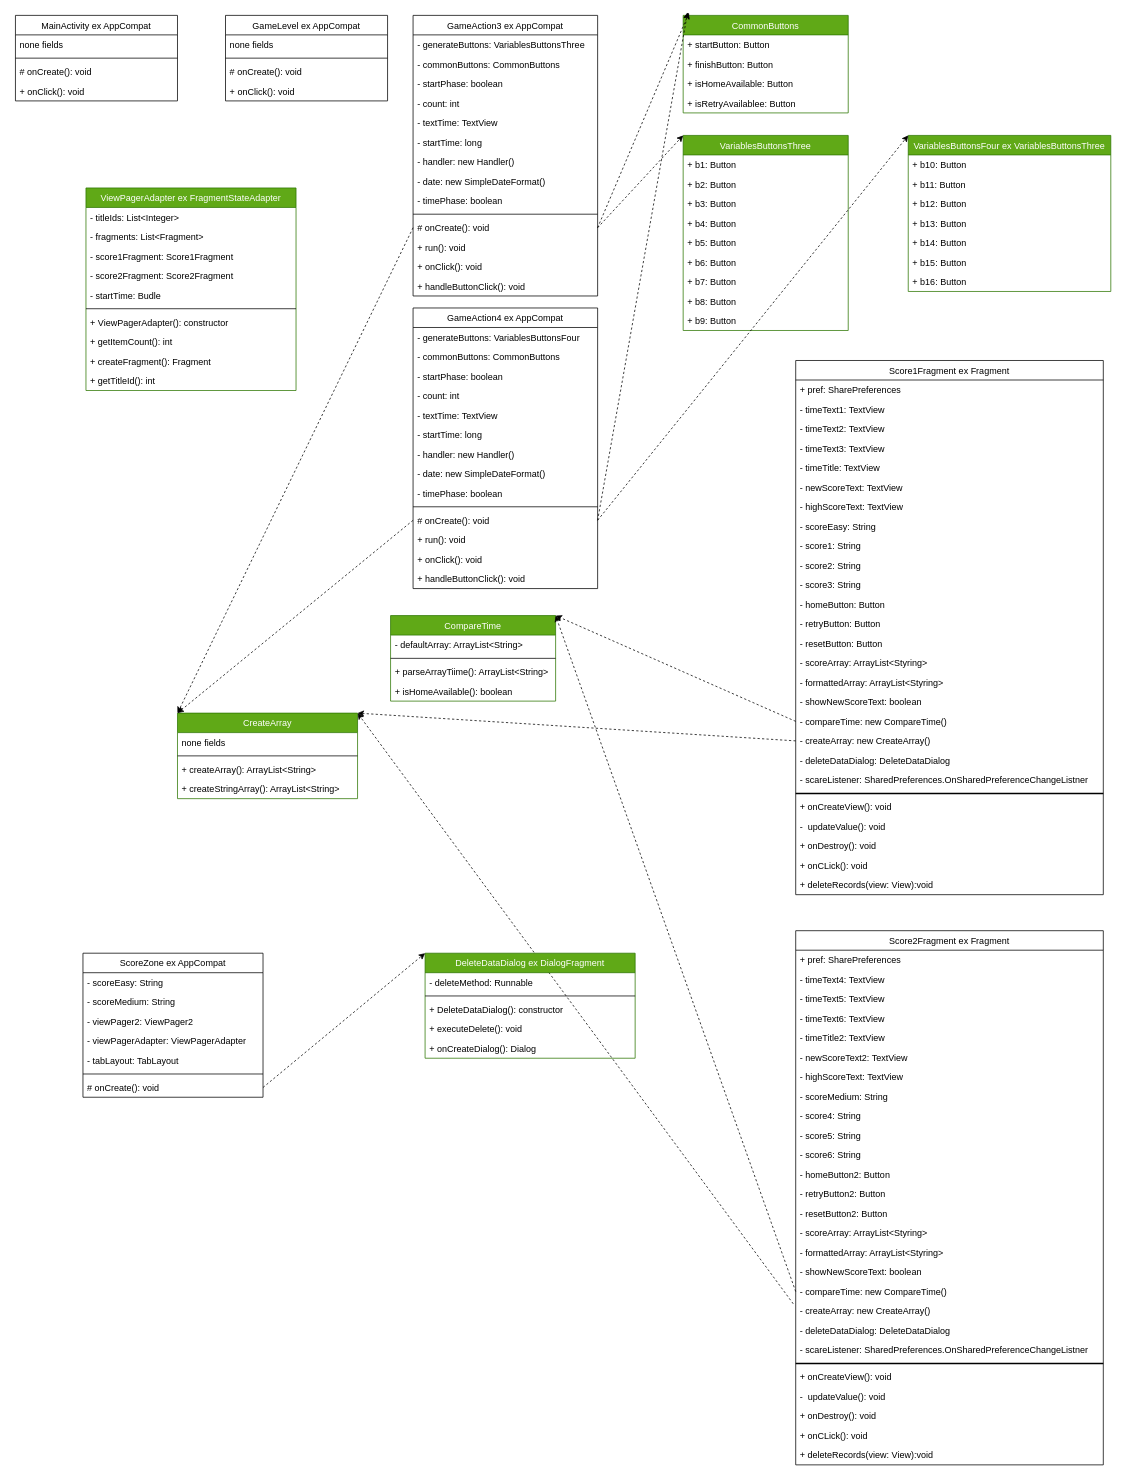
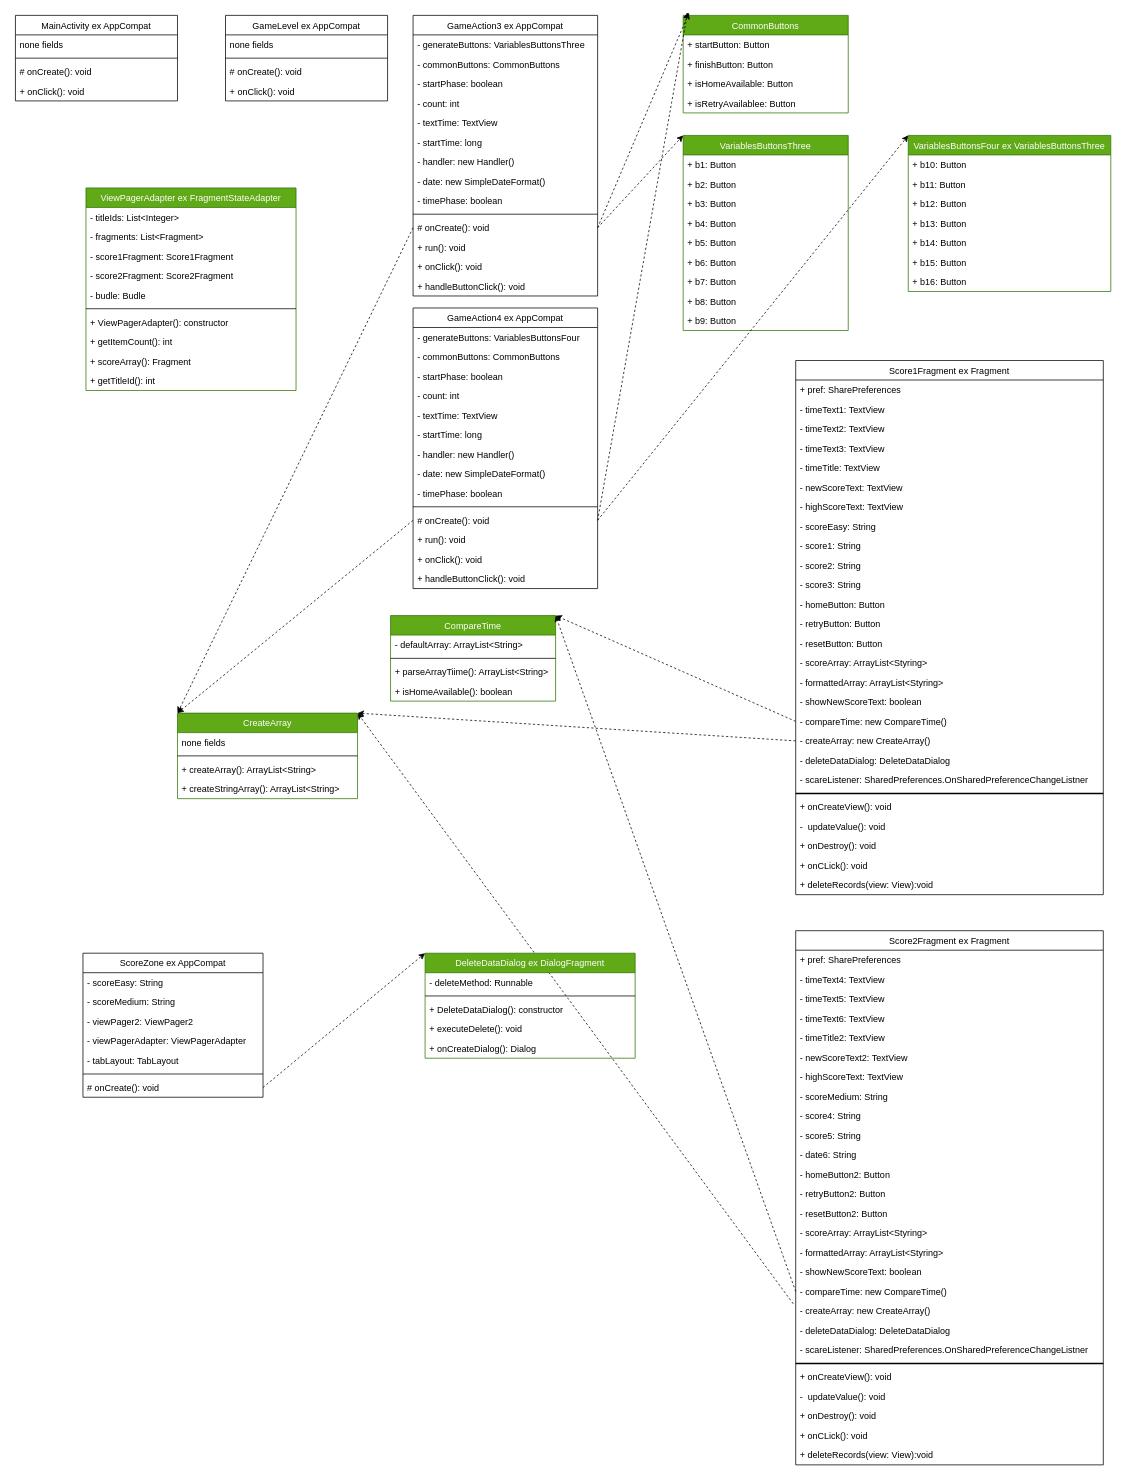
(130, 296) -> (119, 296)
(157, 362) -> (147, 362)
(835, 1155) -> (833, 1155)
